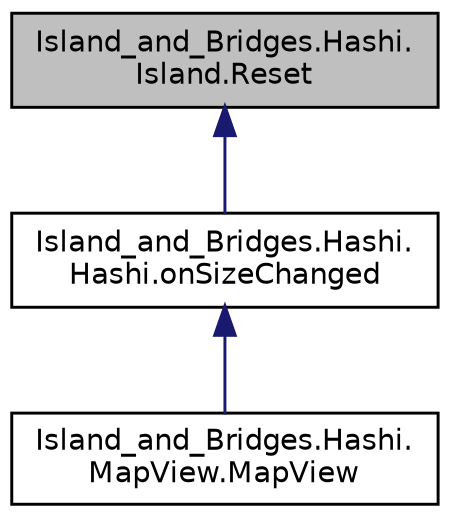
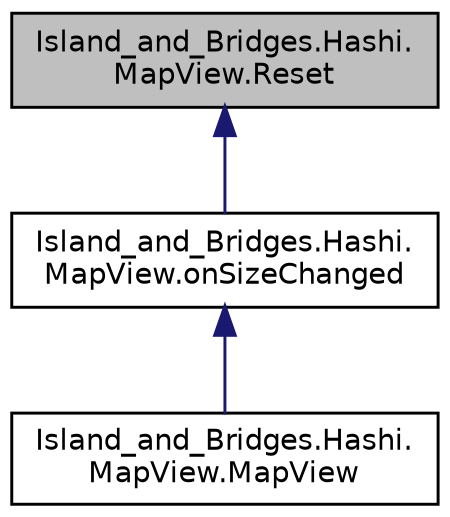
(225, 60) -> (225, 60)
(225, 260) -> (225, 260)
